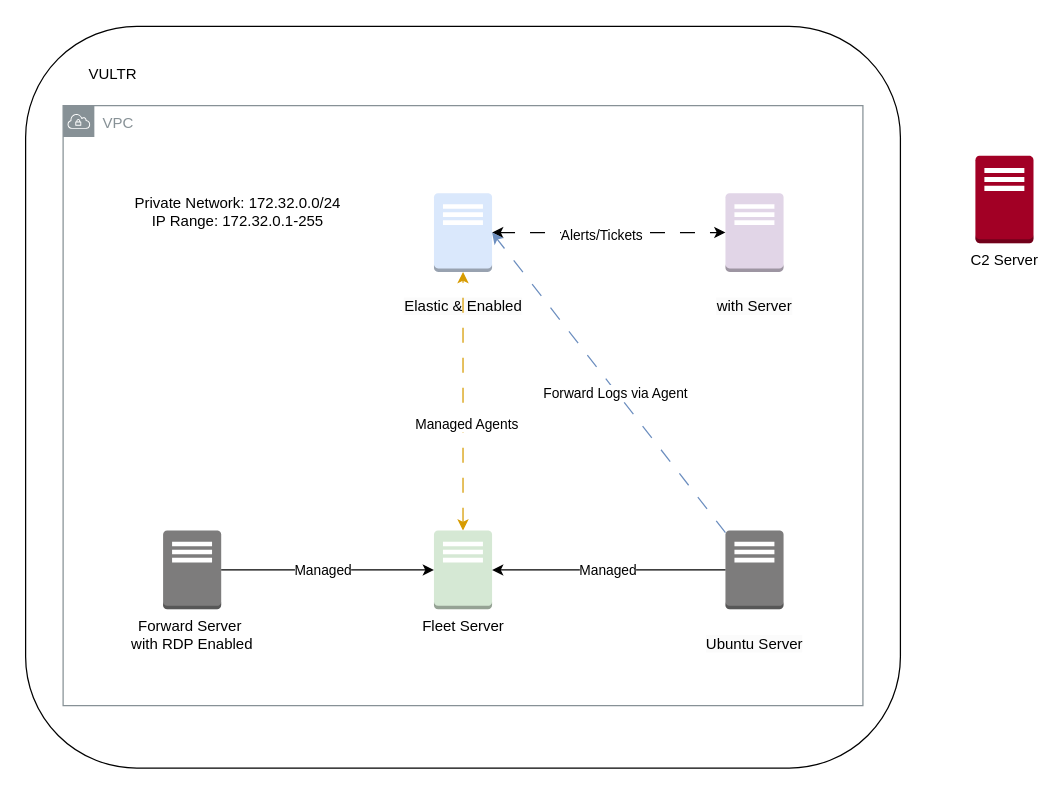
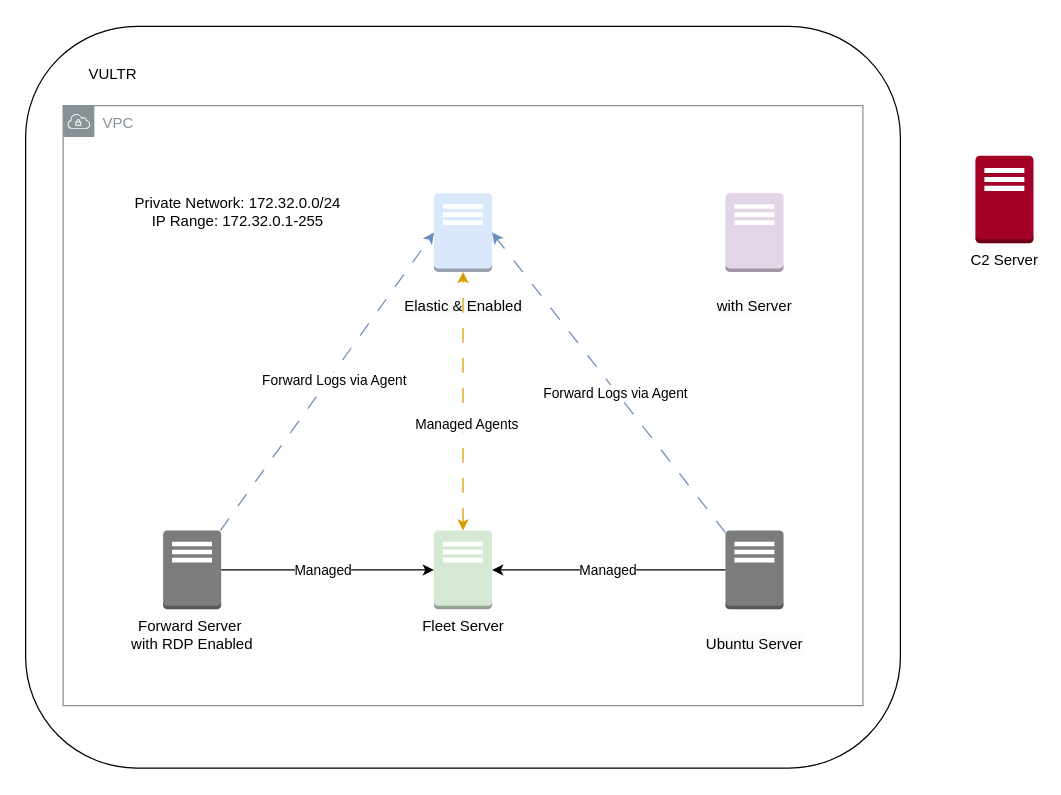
(611, 233) -> none
none -> (260, 476)
